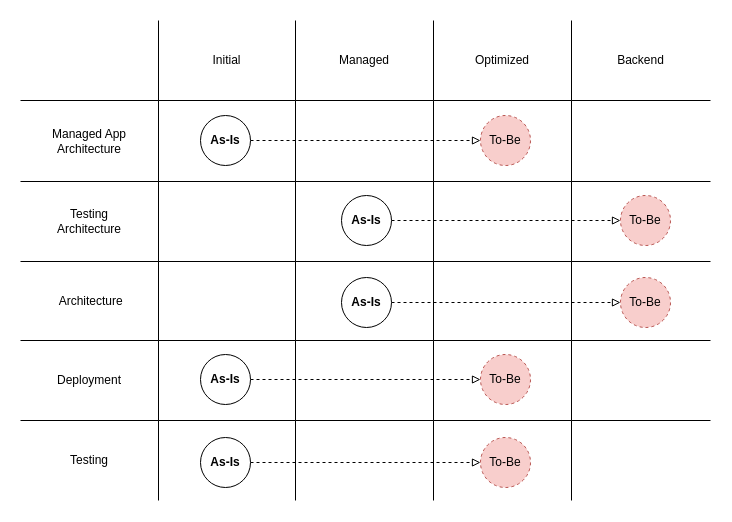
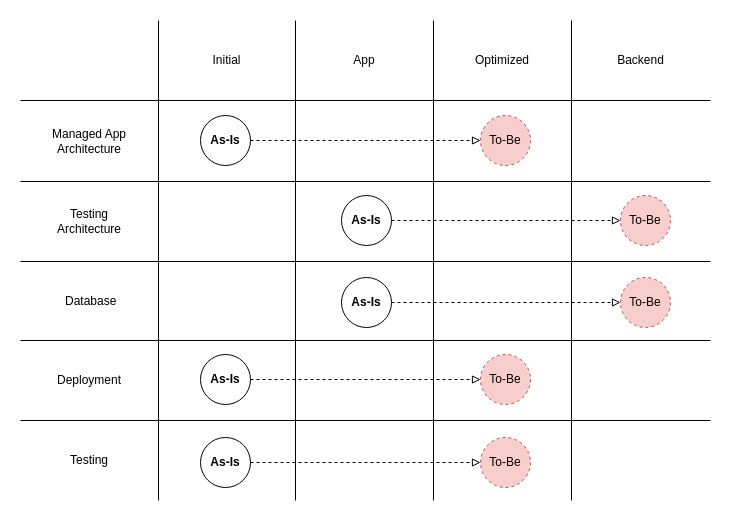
(365, 61) -> (365, 61)
(90, 302) -> (90, 302)
